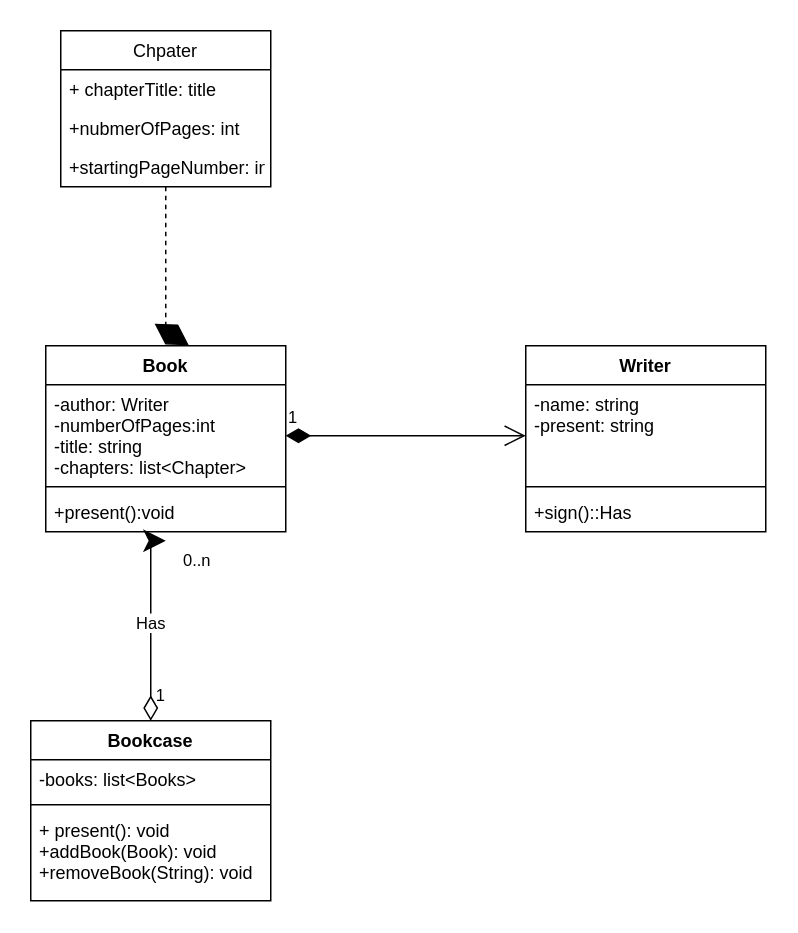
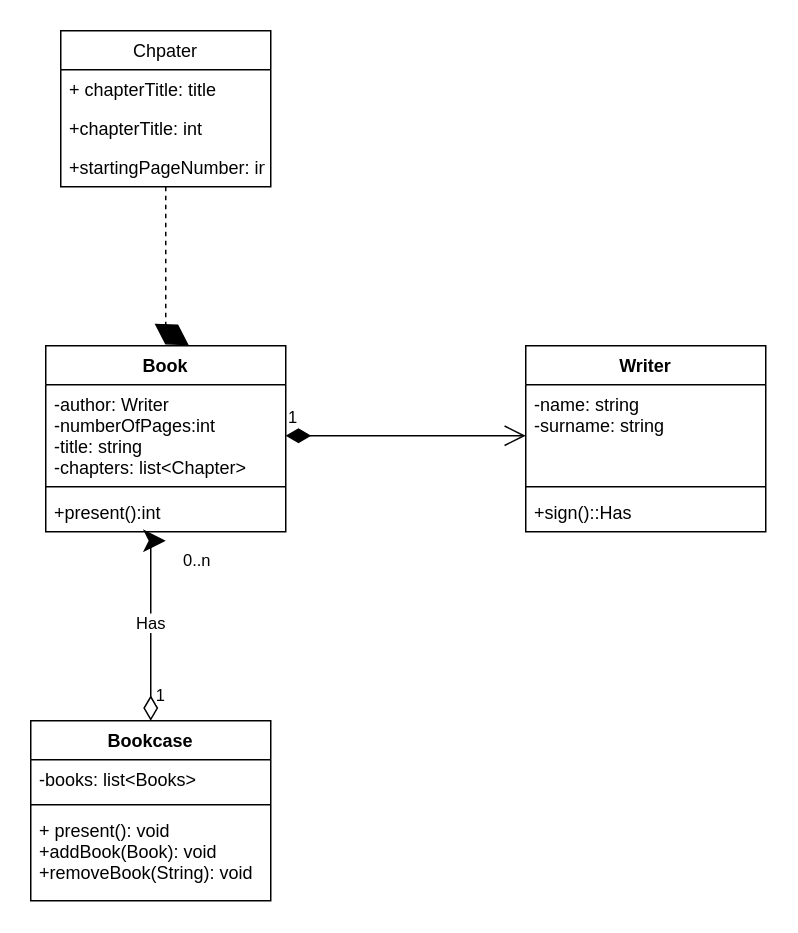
(158, 129) -> (148, 129)
(593, 405) -> (593, 405)
(125, 513) -> (120, 513)
